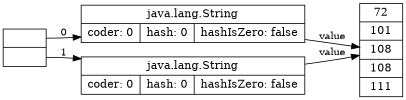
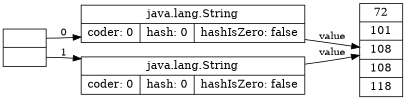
(381, 87) -> (381, 87)
